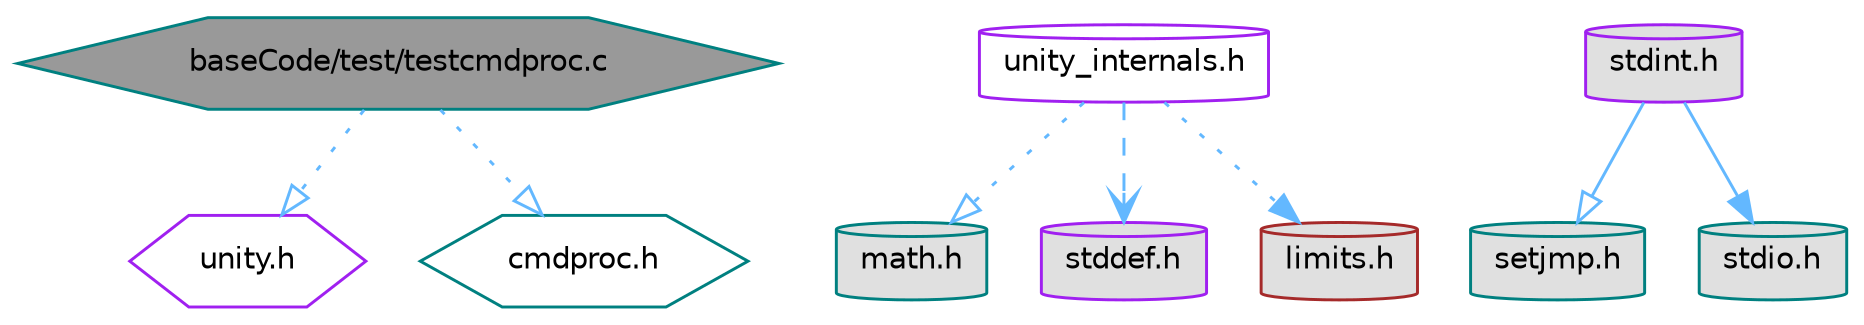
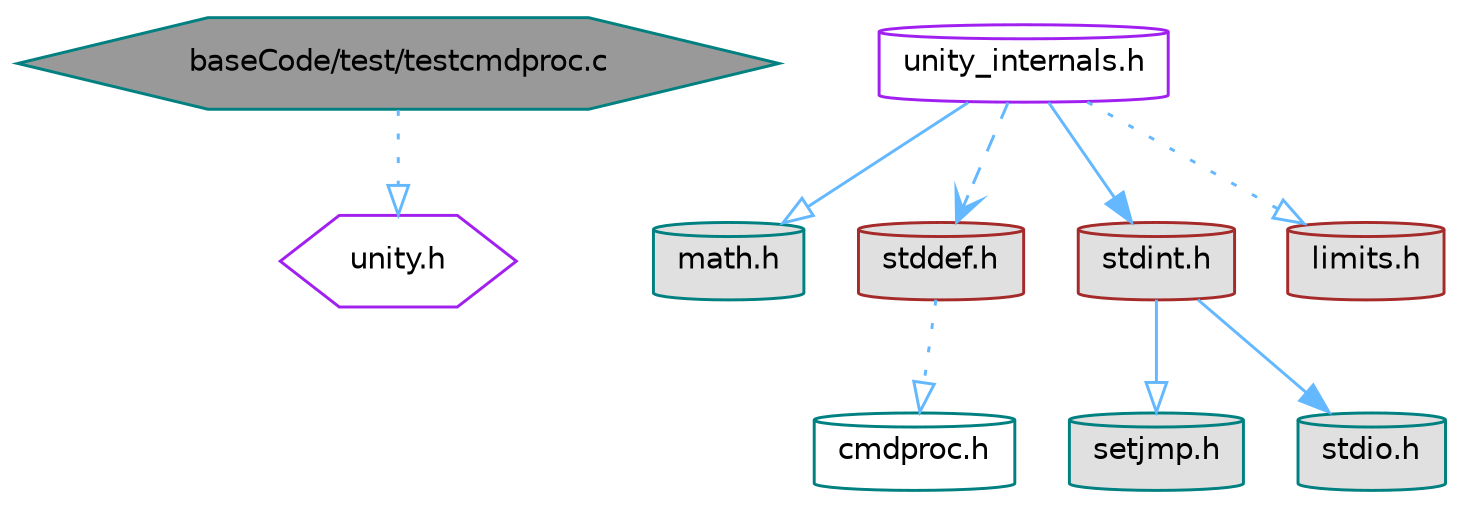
(1664, 63) -> (1156, 261)
none -> (1082, 150)
(481, 151) -> (930, 341)
(1029, 152) -> (888, 155)
(1221, 152) -> (1183, 155)
(584, 261) -> (915, 452)
(1124, 261) -> (941, 261)
